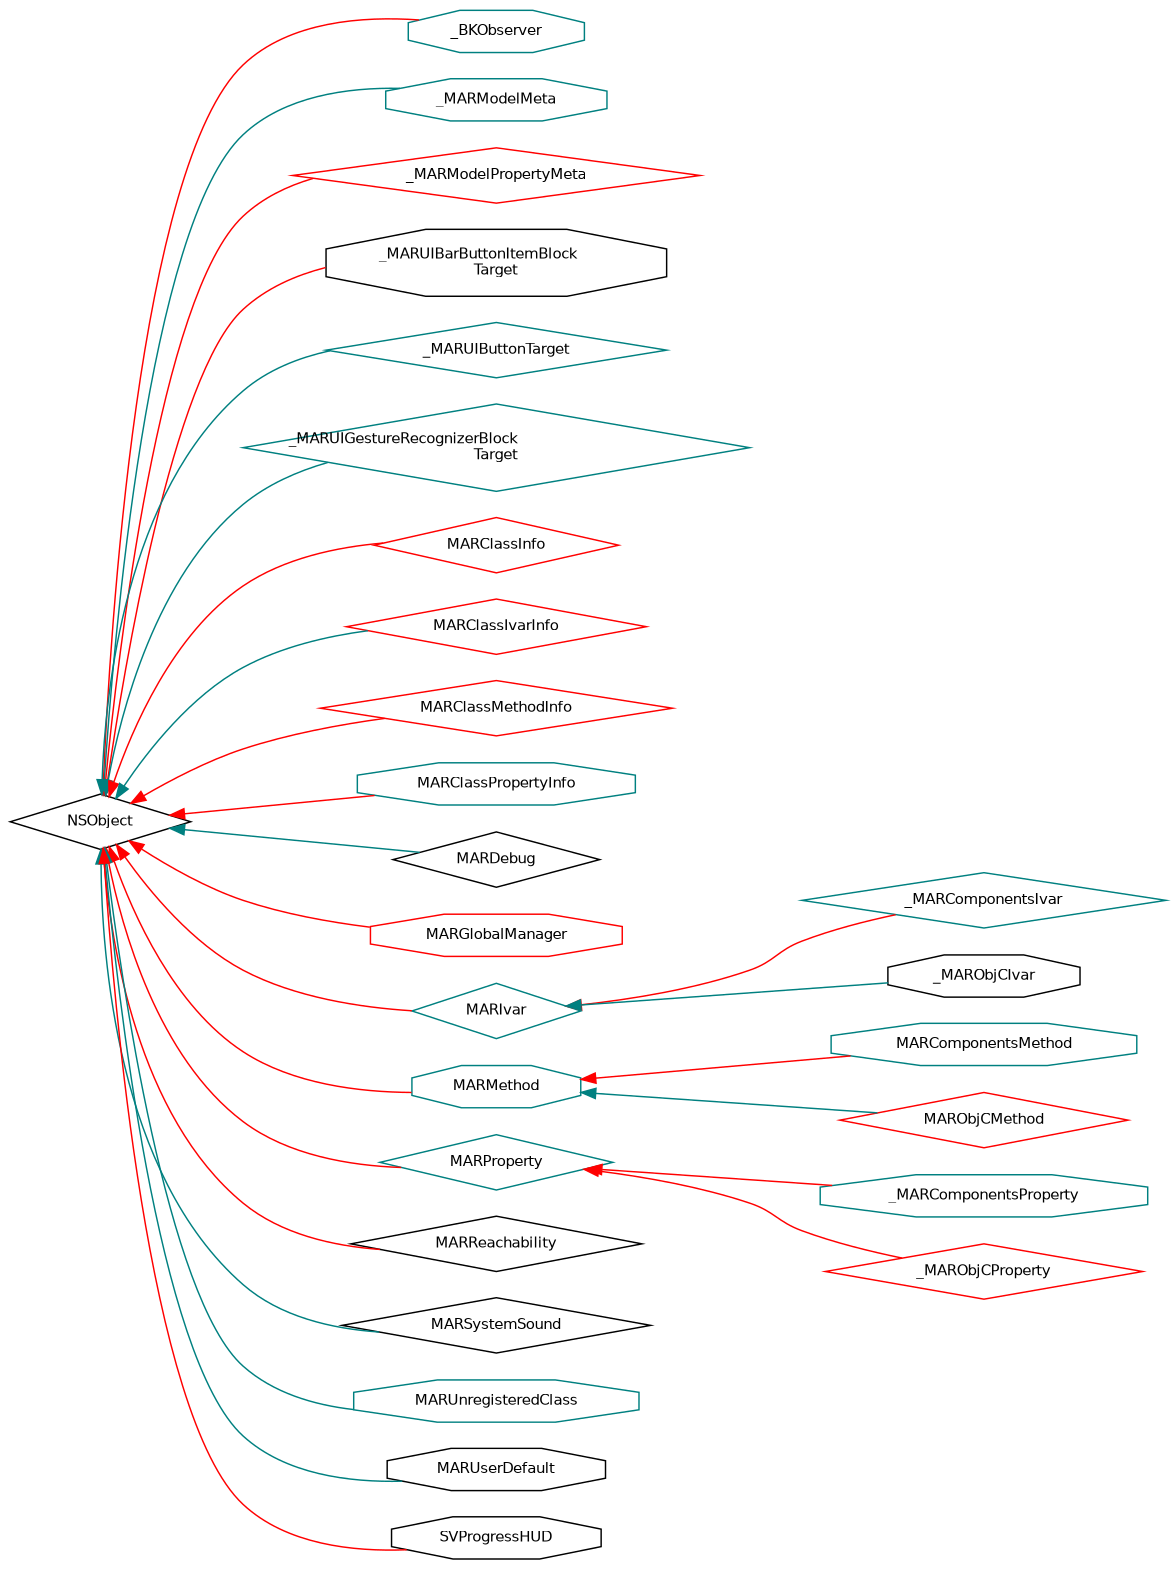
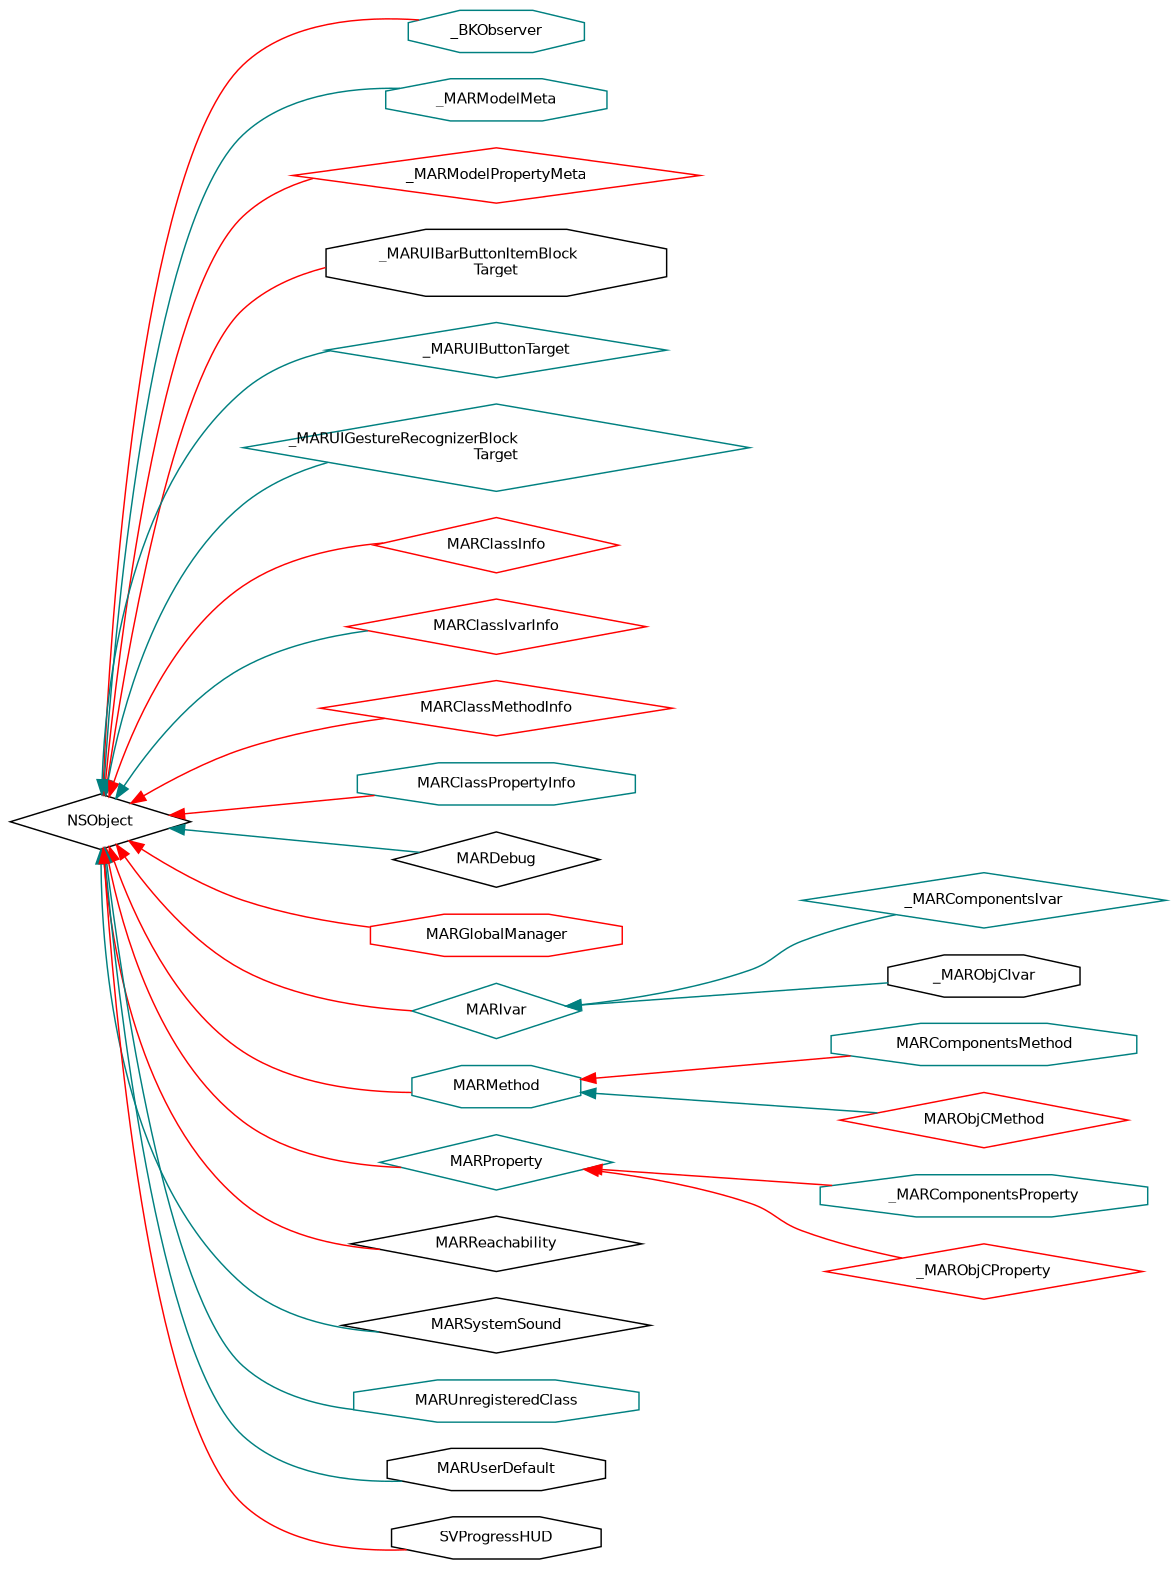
(743, 972) -> (743, 972)
